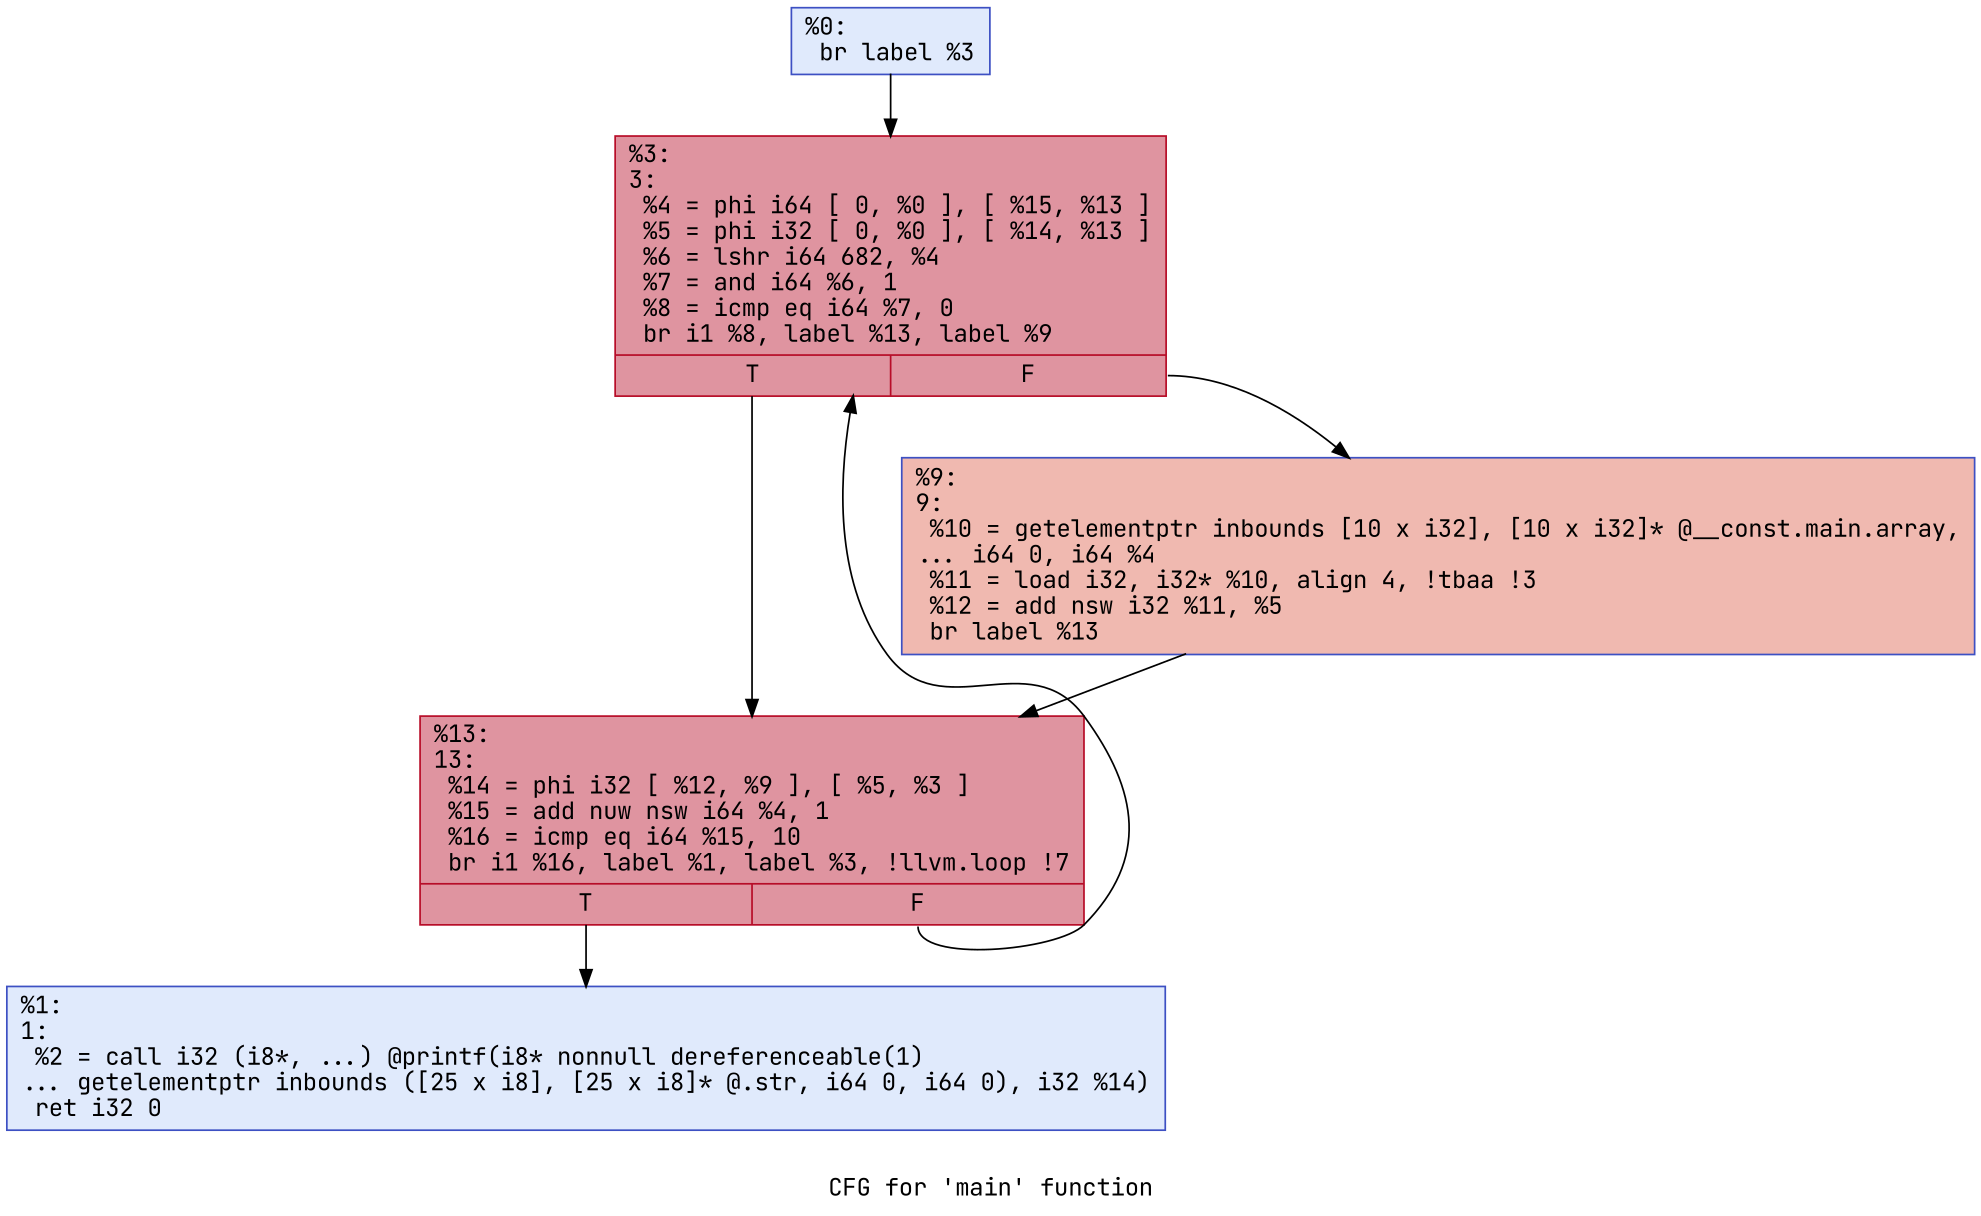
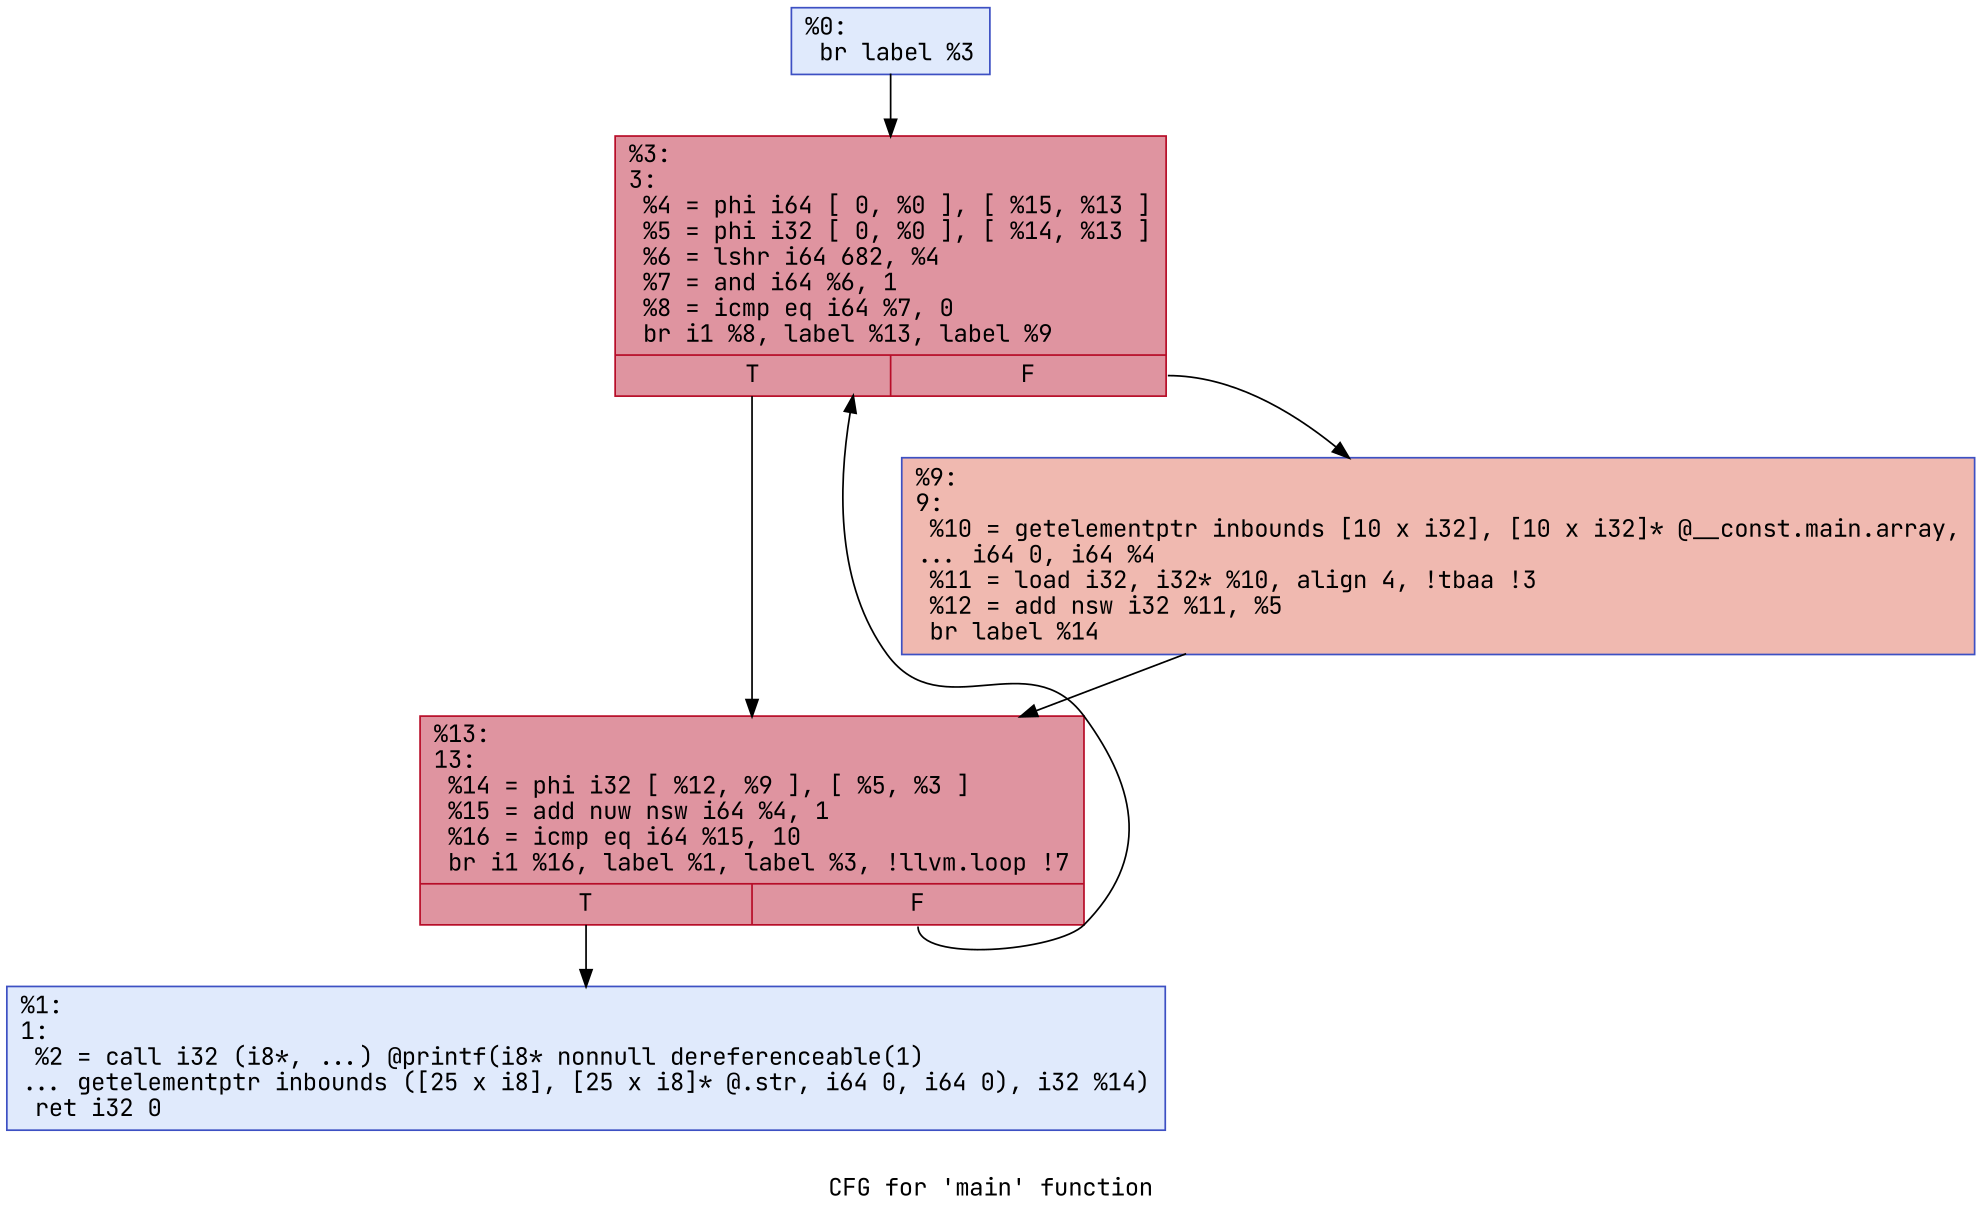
(1008, 632) -> (1008, 632)
